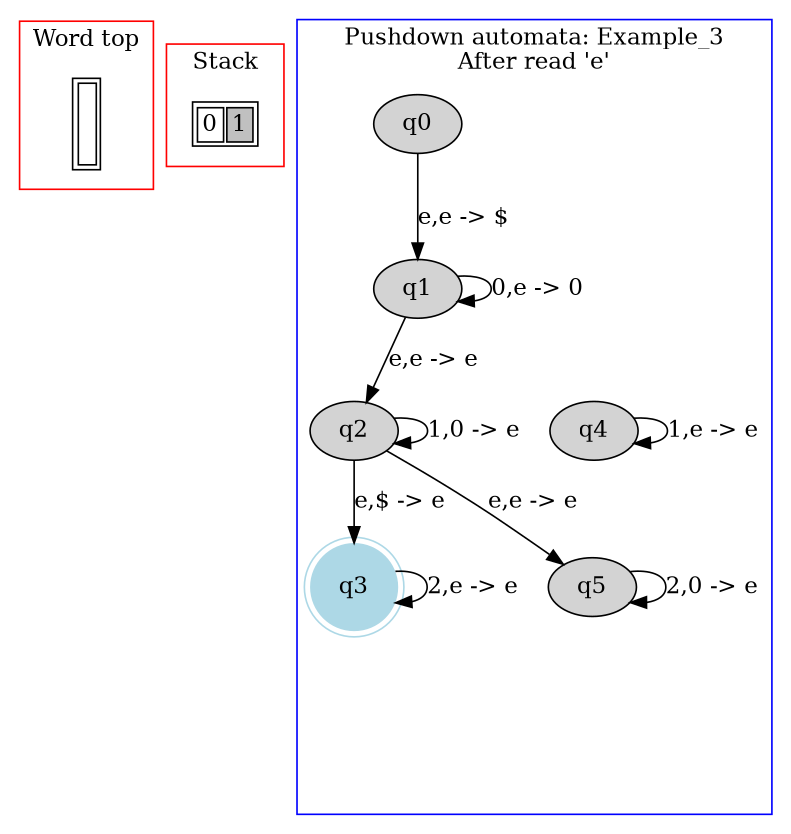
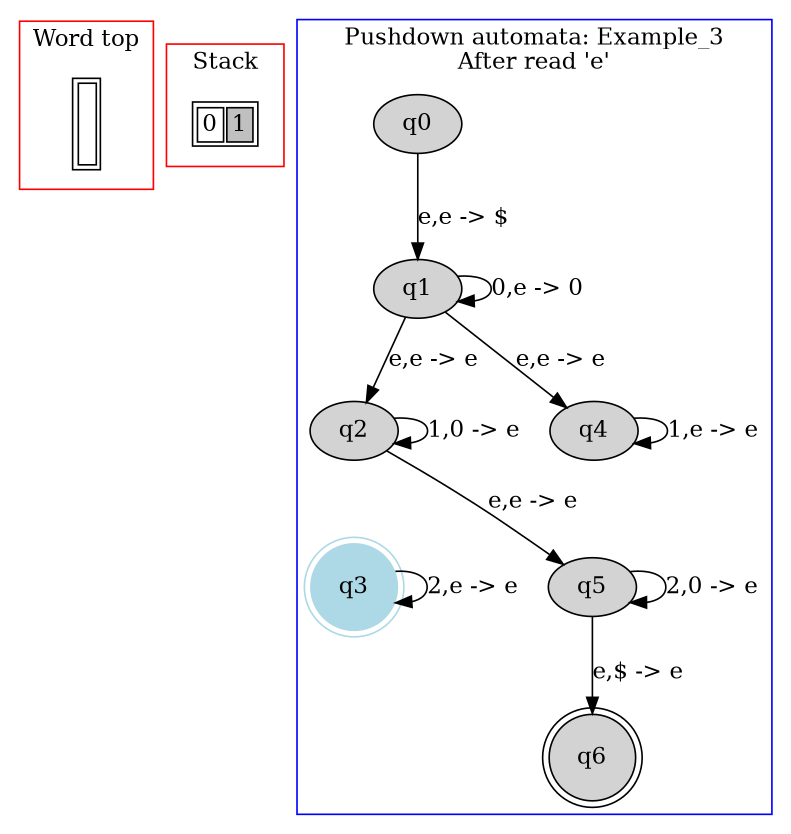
none -> (500, 355)
(354, 493) -> none
none -> (592, 758)
